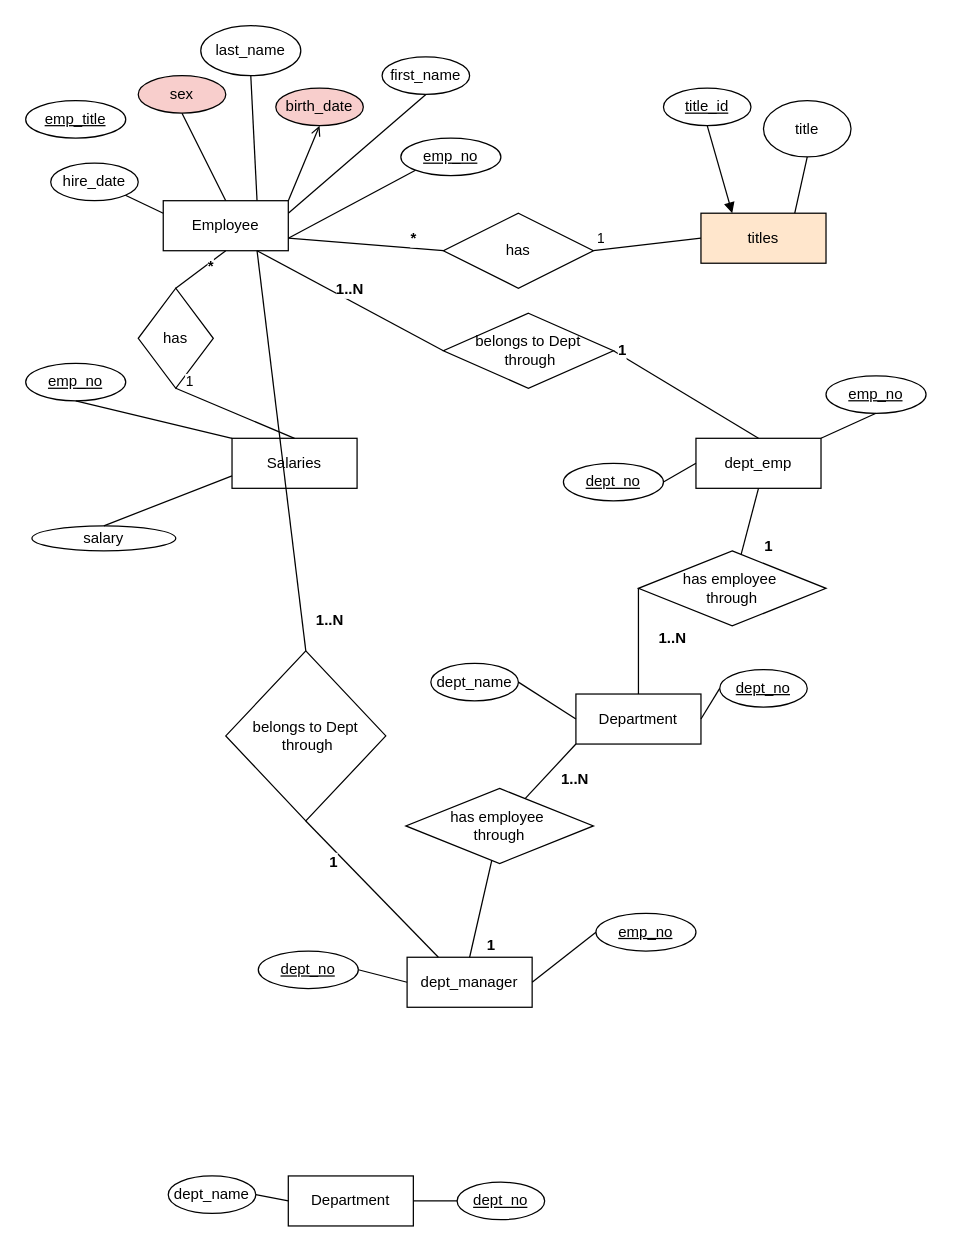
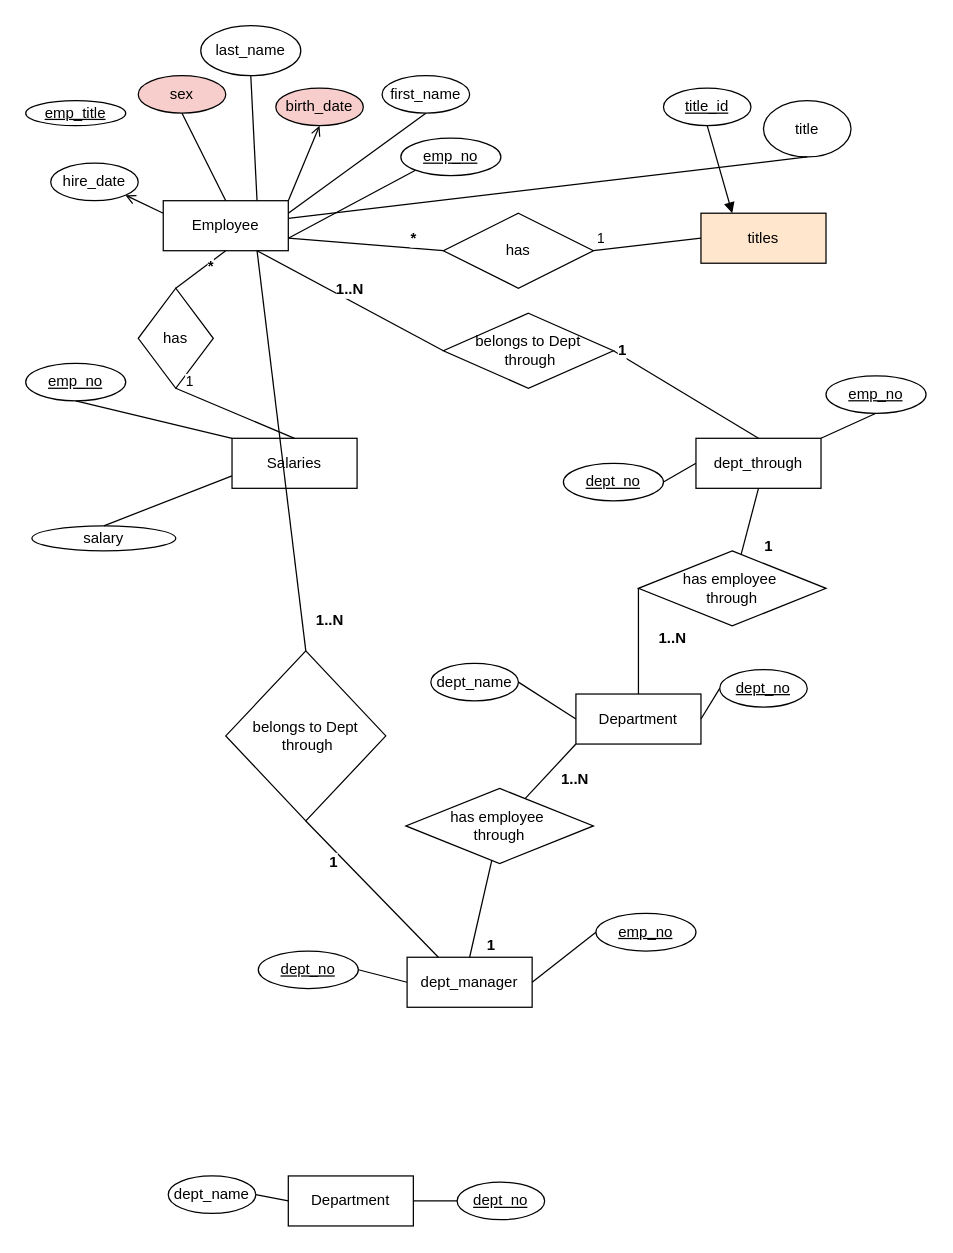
(426, 76) -> (426, 94)
(76, 119) -> (76, 113)
(801, 185) -> (574, 184)
(129, 197) -> (131, 198)
(758, 463) -> (758, 463)
